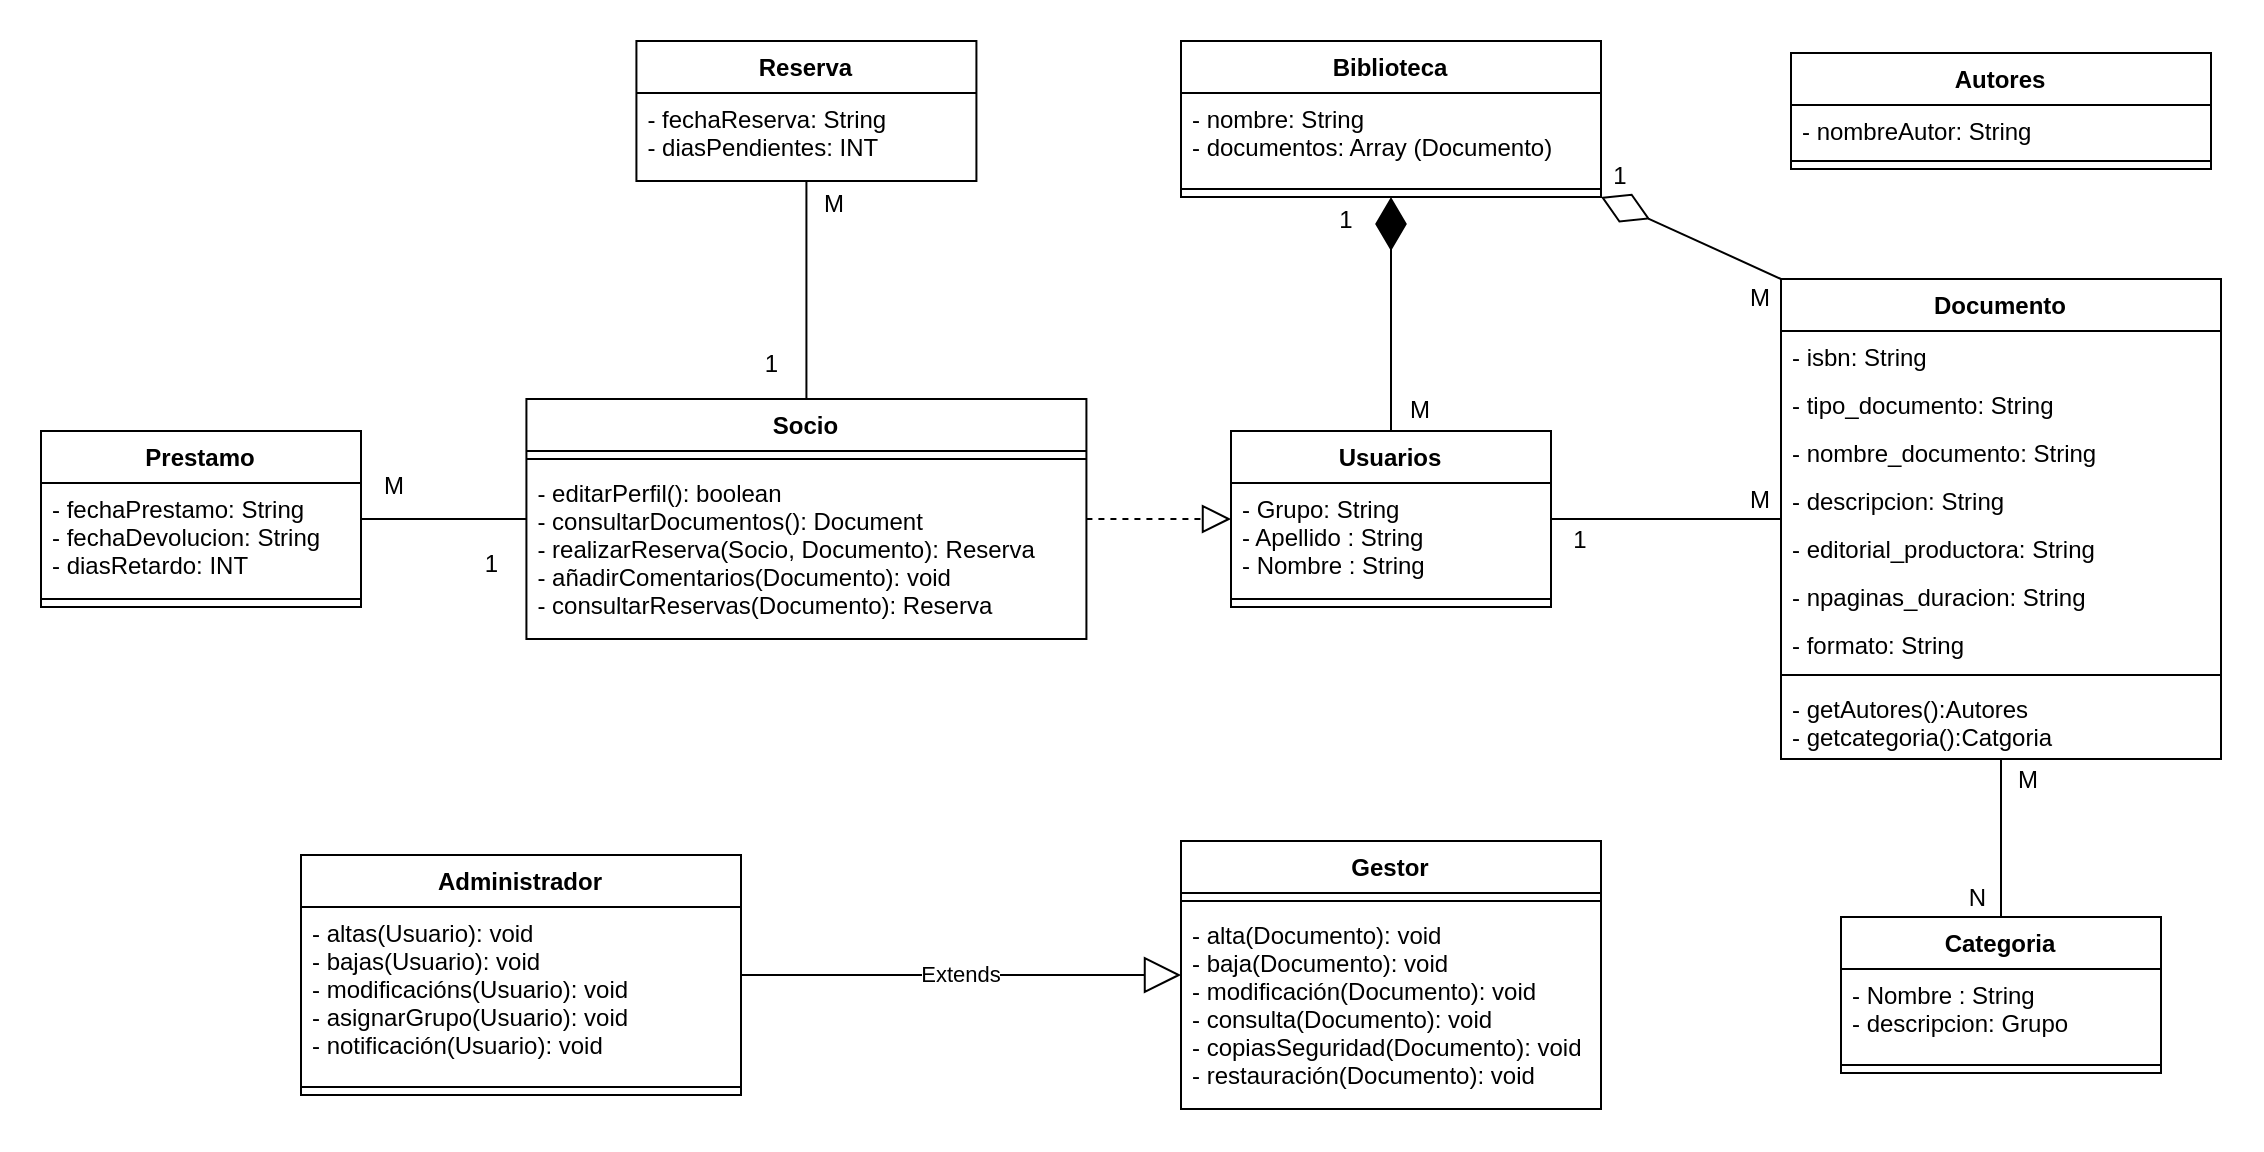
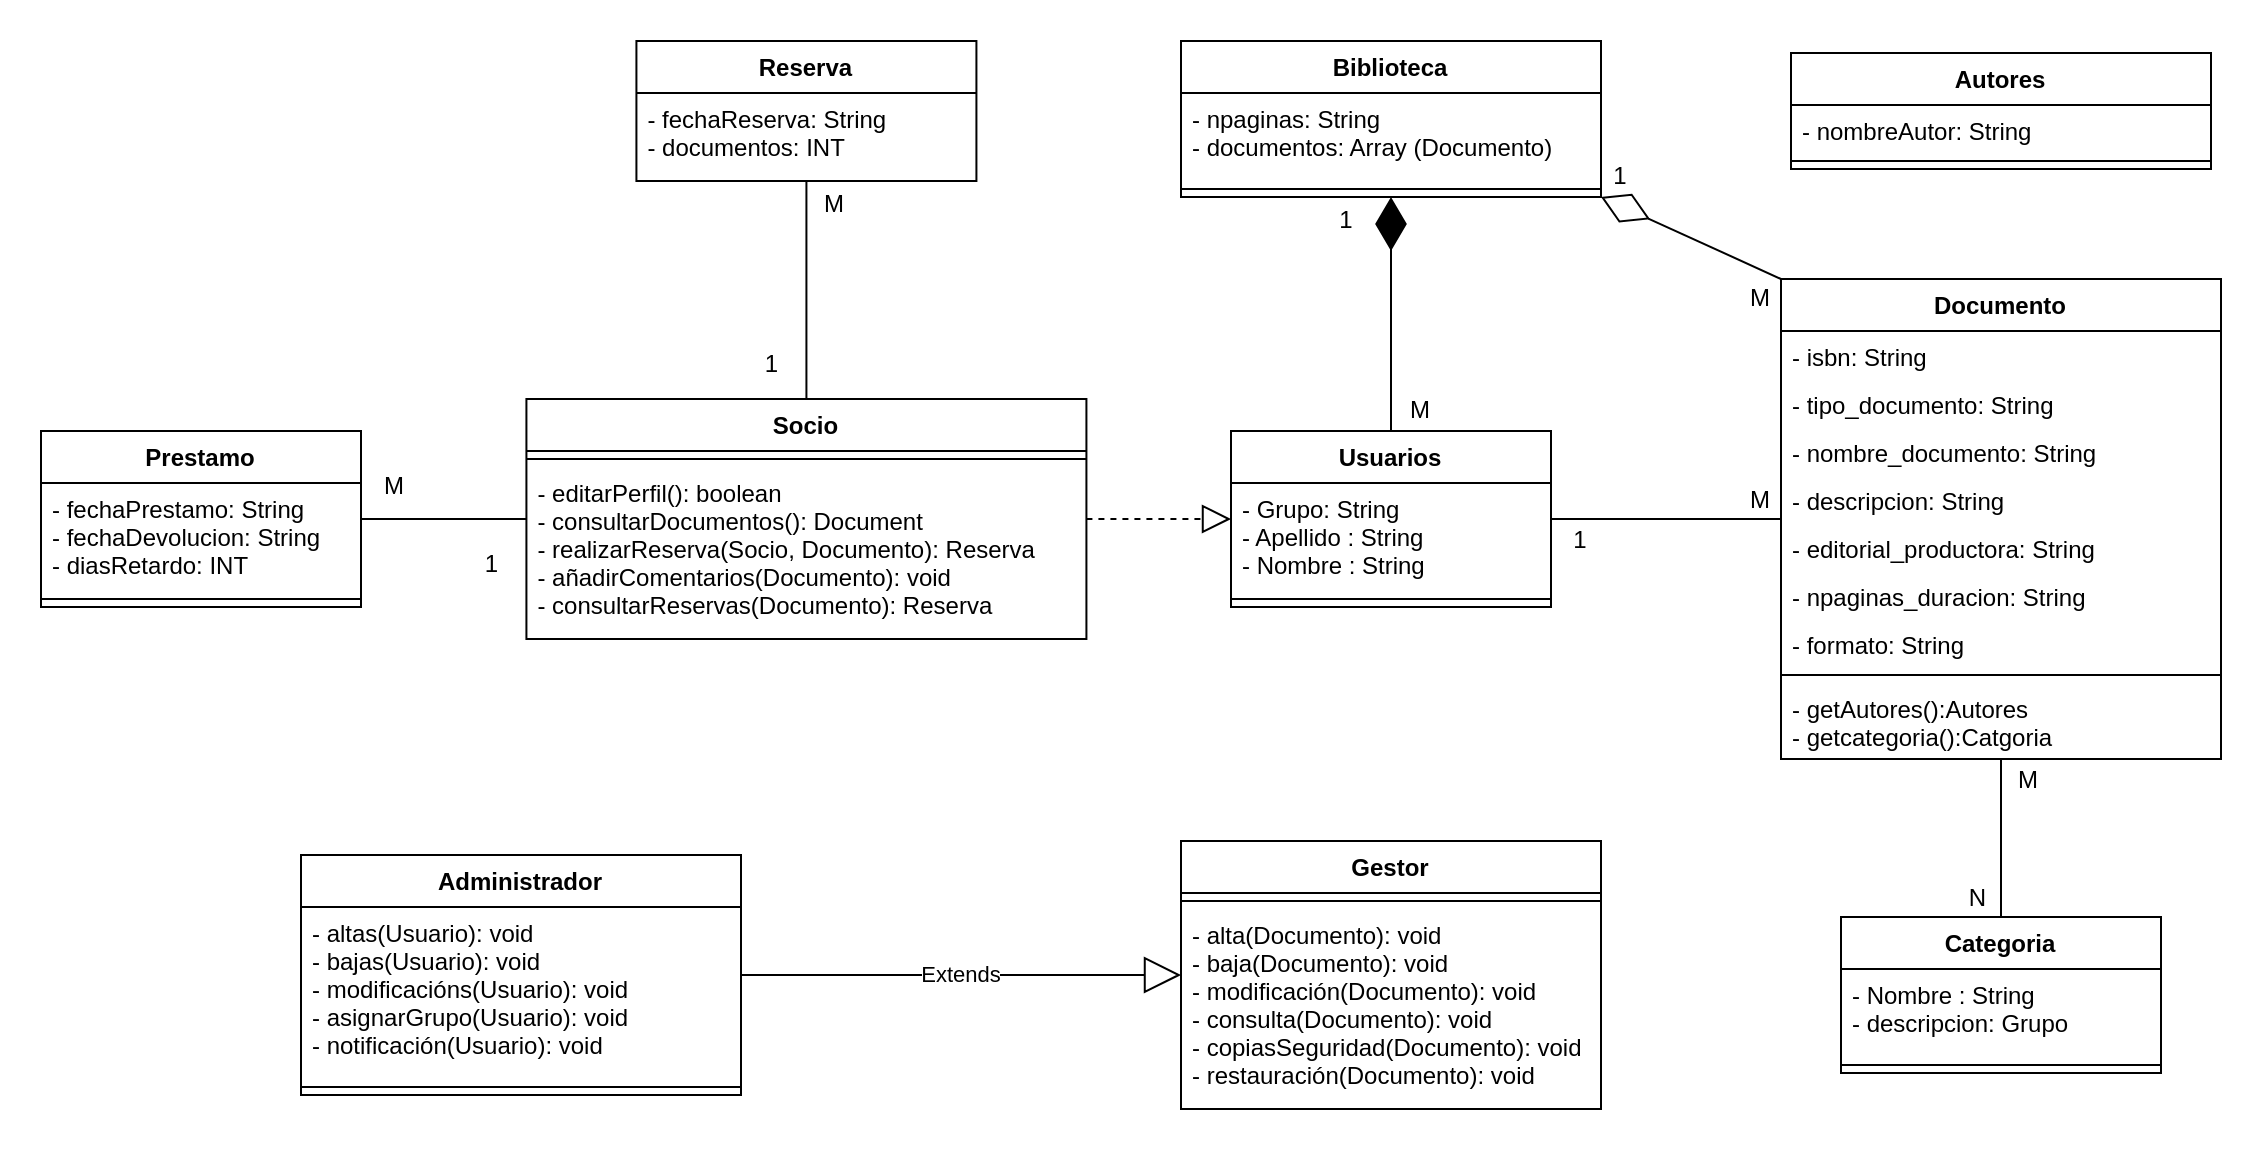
(783, 120) -> (783, 120)
(1287, 120) -> (1297, 120)
